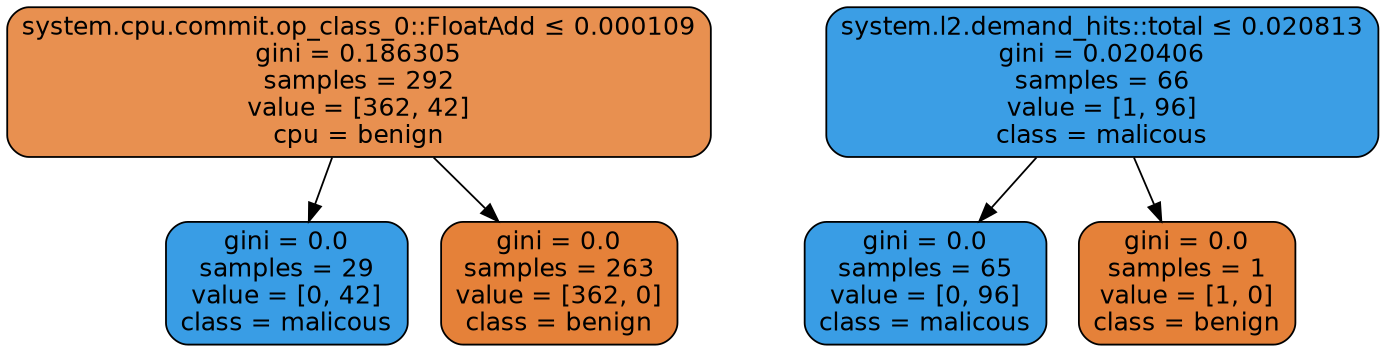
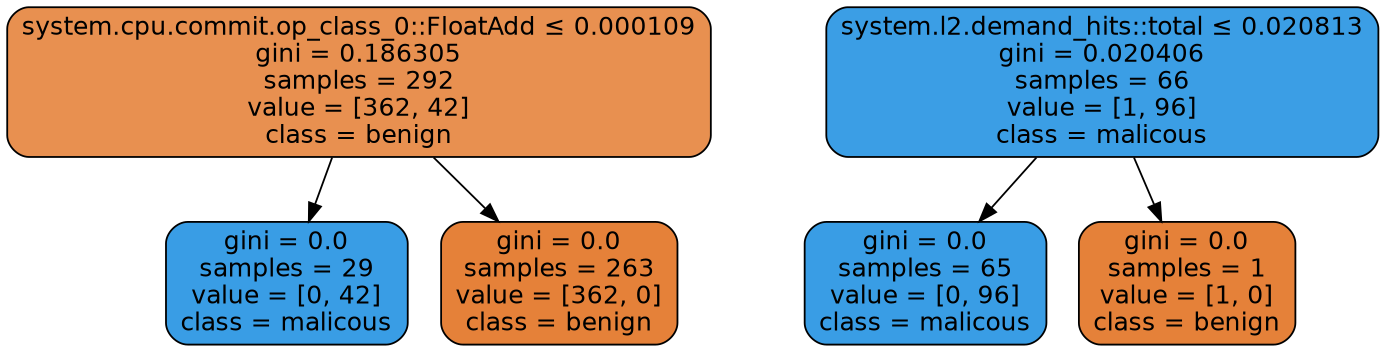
(359, 135) -> (359, 135)
